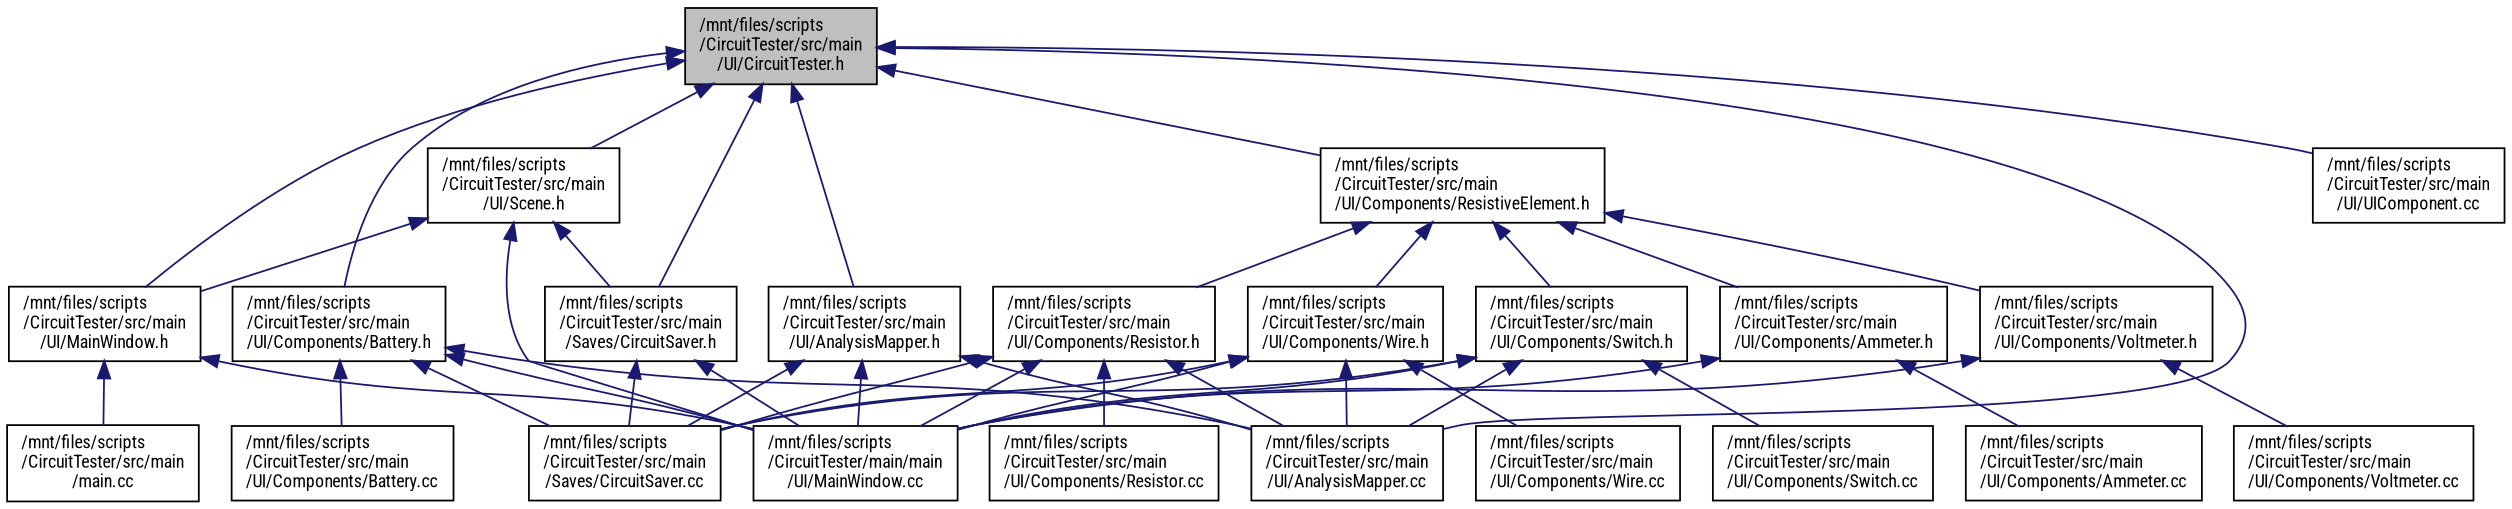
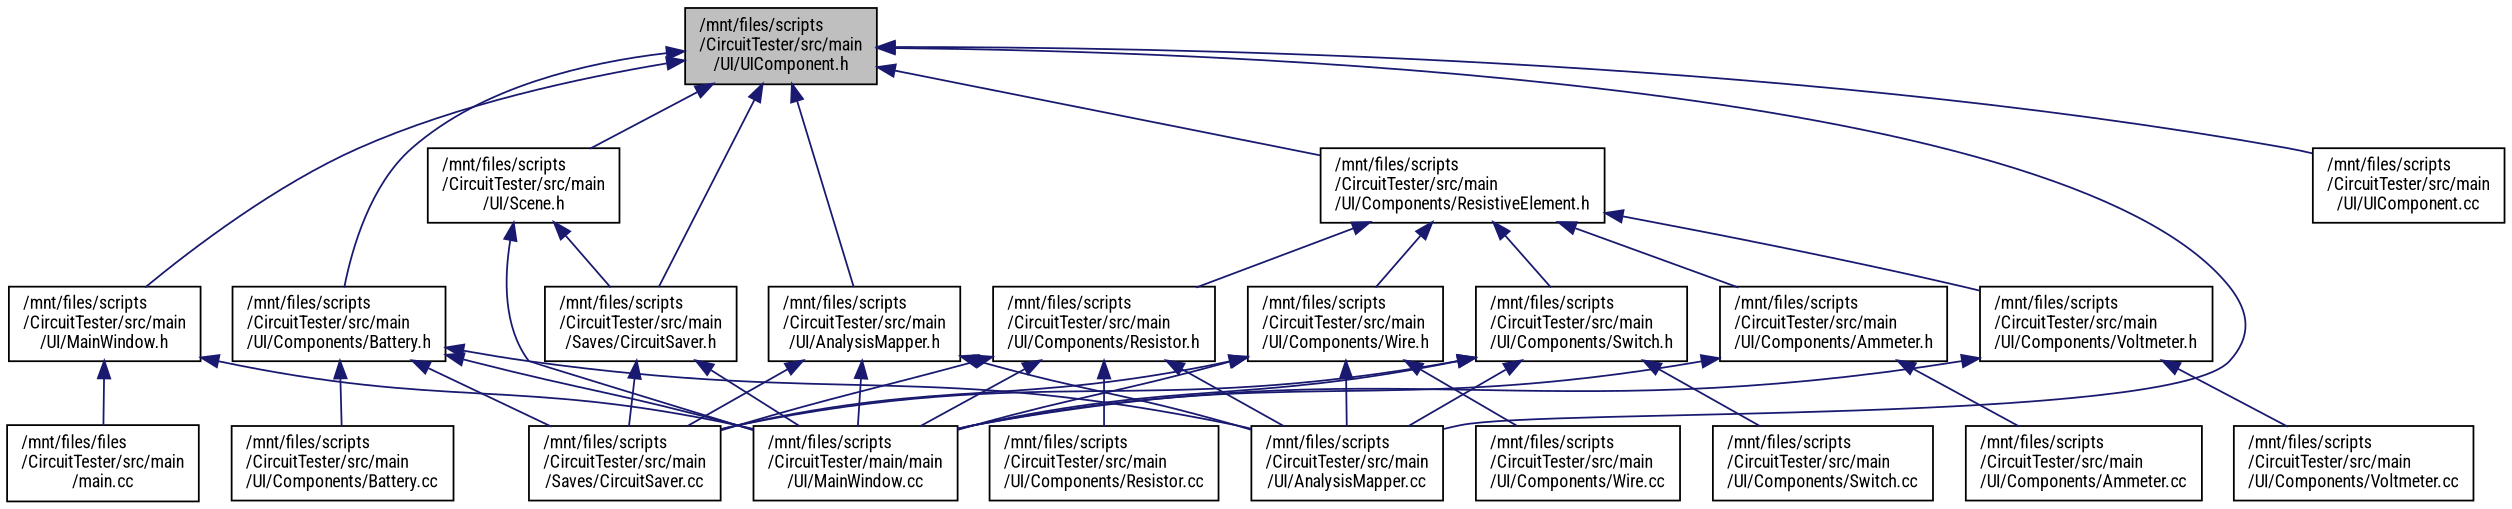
(781, 46) -> (781, 46)
(306, 257) -> none
(103, 463) -> (103, 463)
